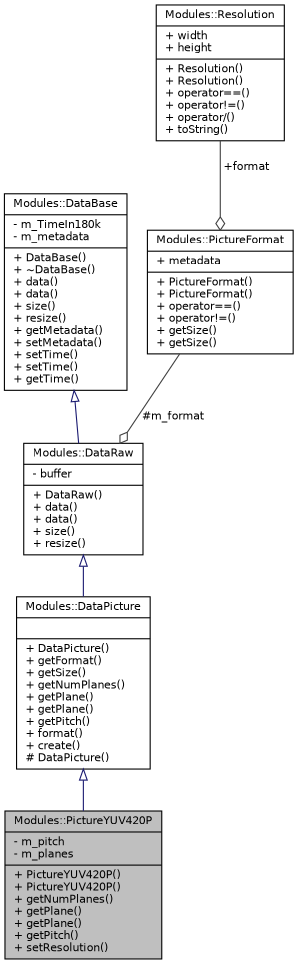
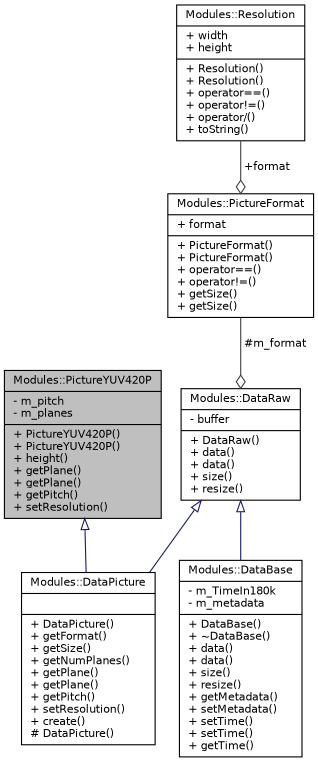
(189, 261) -> (202, 225)
(77, 422) -> (241, 536)
(54, 734) -> (78, 709)
(83, 796) -> (86, 551)
(64, 899) -> (41, 459)
